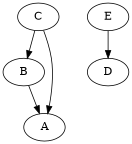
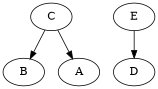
(33, 96) -> none
